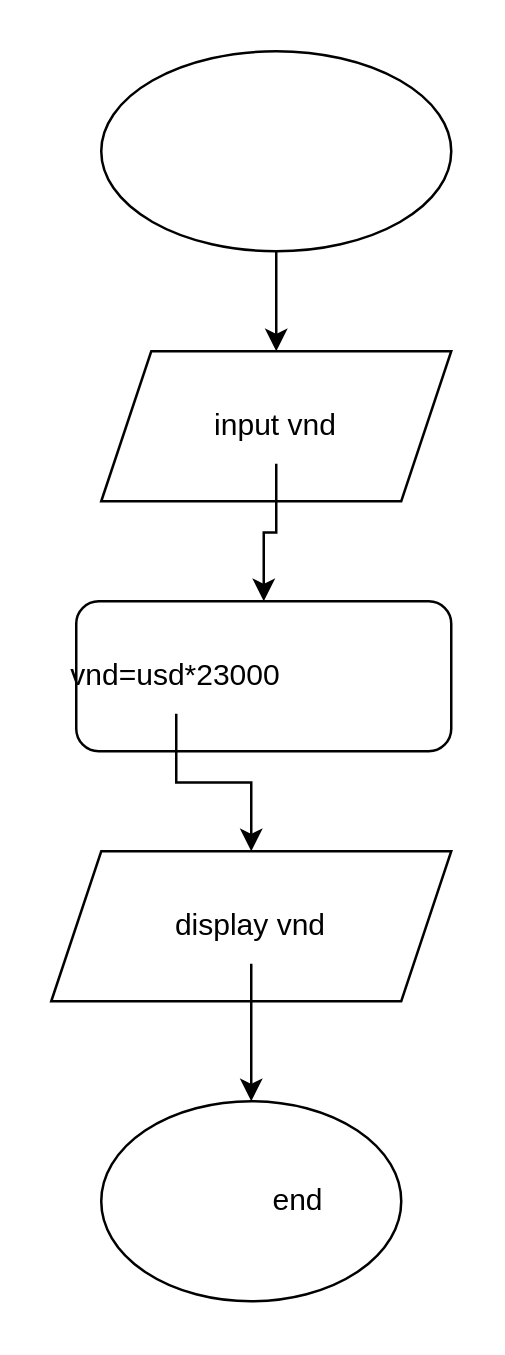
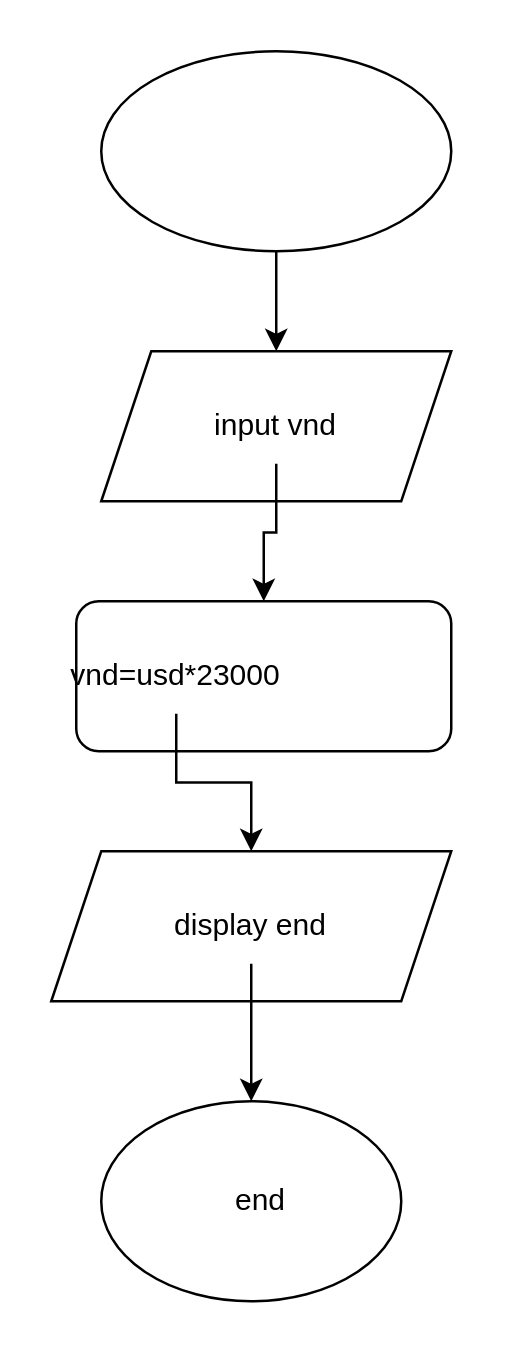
(251, 926) -> (251, 926)
(299, 1201) -> (261, 1201)
